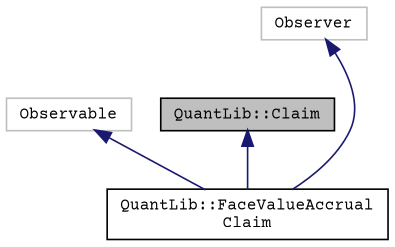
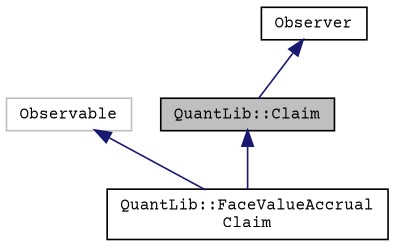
(314, 24) -> (314, 24)
(350, 131) -> (276, 76)
